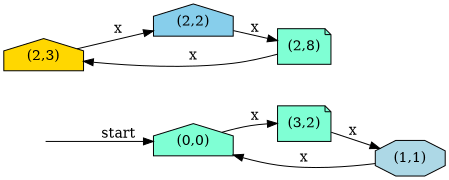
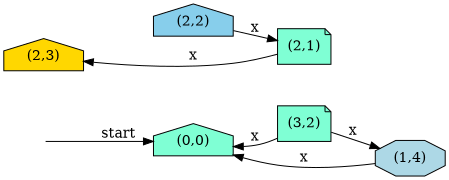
(110, 41) -> none
(304, 46) -> (304, 46)
(244, 127) -> (261, 144)
(410, 158) -> (410, 158)
